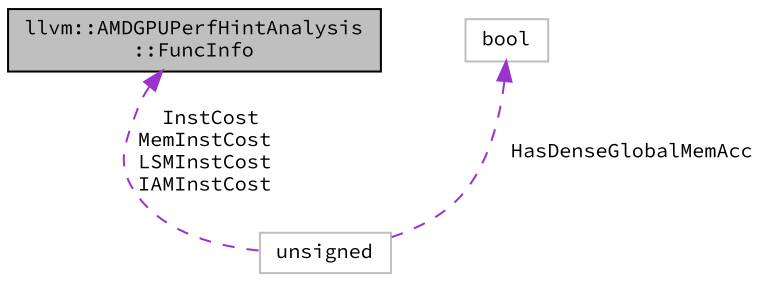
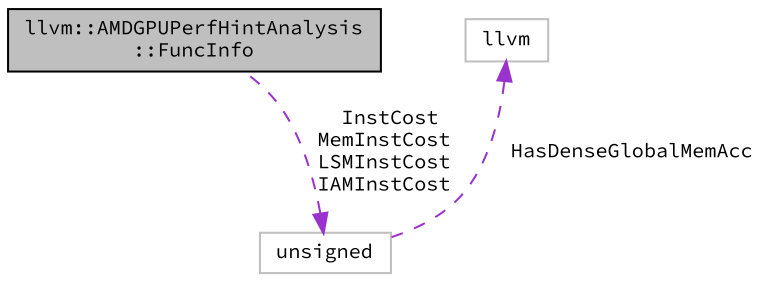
(507, 40) -> (507, 40)
(144, 203) -> (296, 134)
